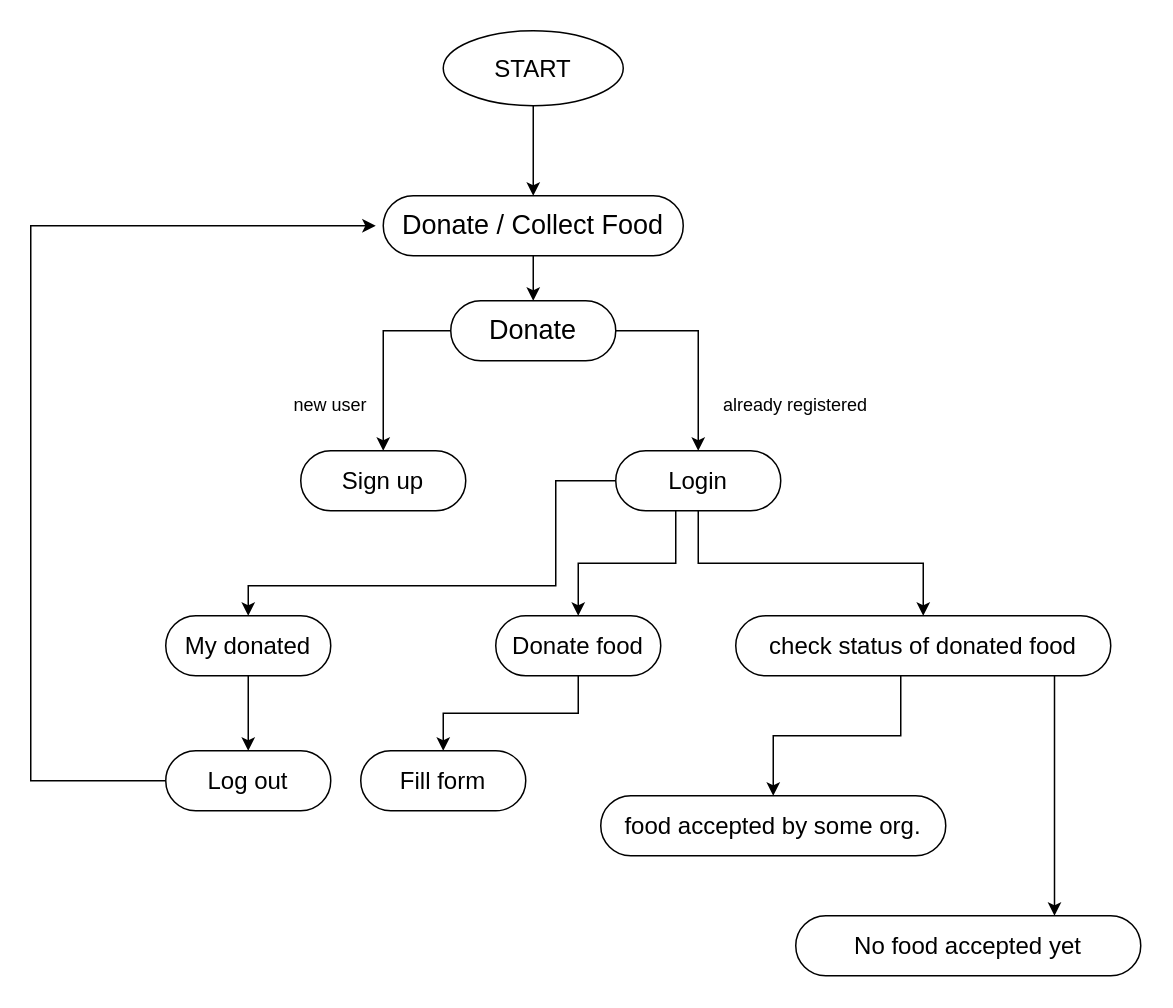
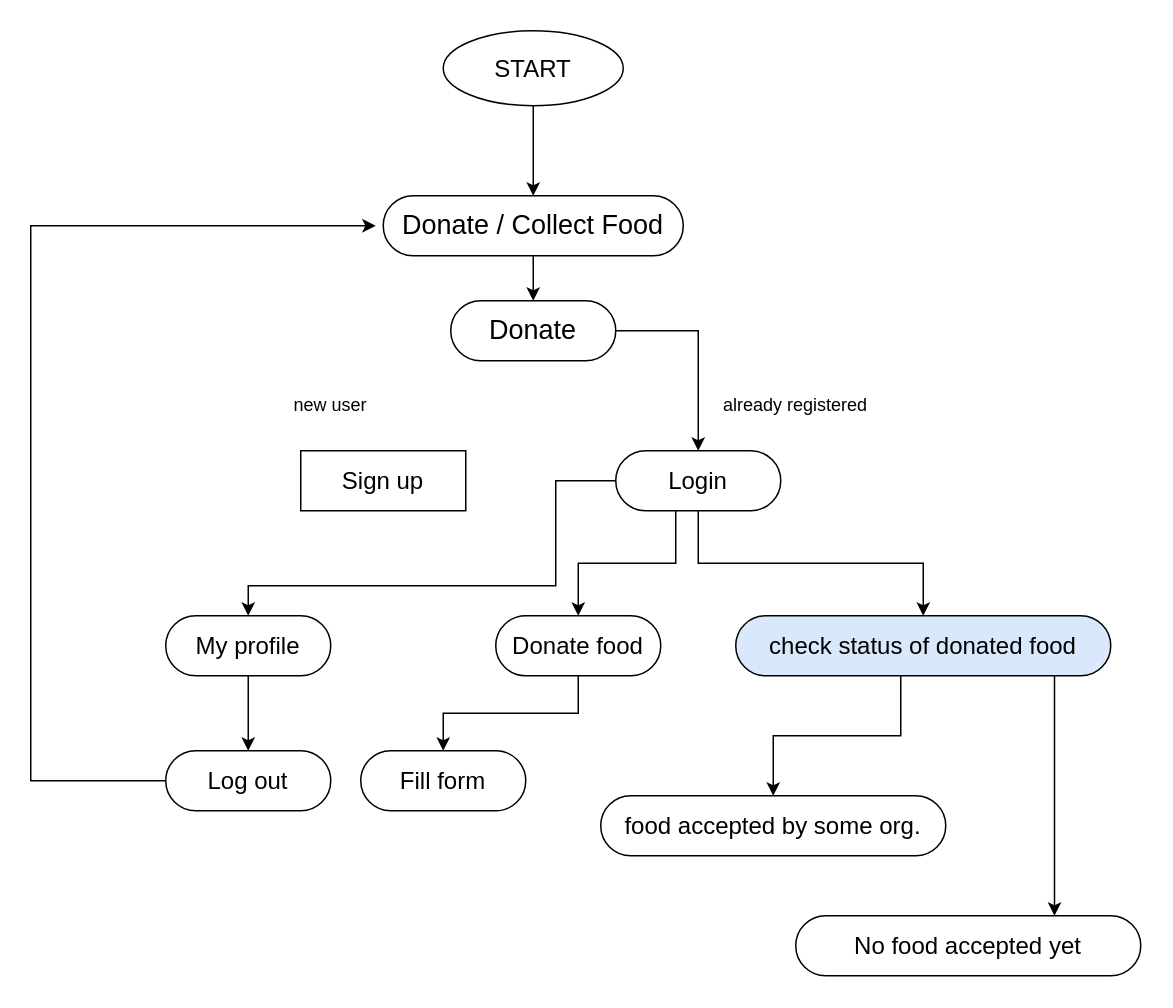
(383, 352) -> none
(383, 481) -> (383, 481)
(248, 646) -> (248, 646)
(923, 646) -> (923, 646)
